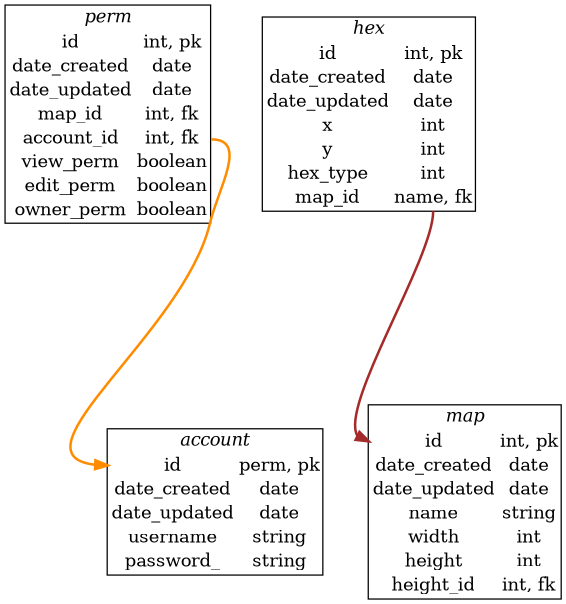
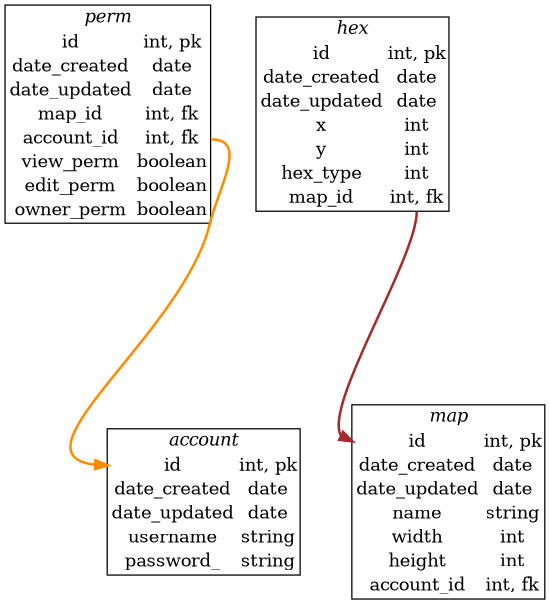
(433, 197) -> (417, 197)
(279, 465) -> (268, 465)
(434, 585) -> (417, 585)
